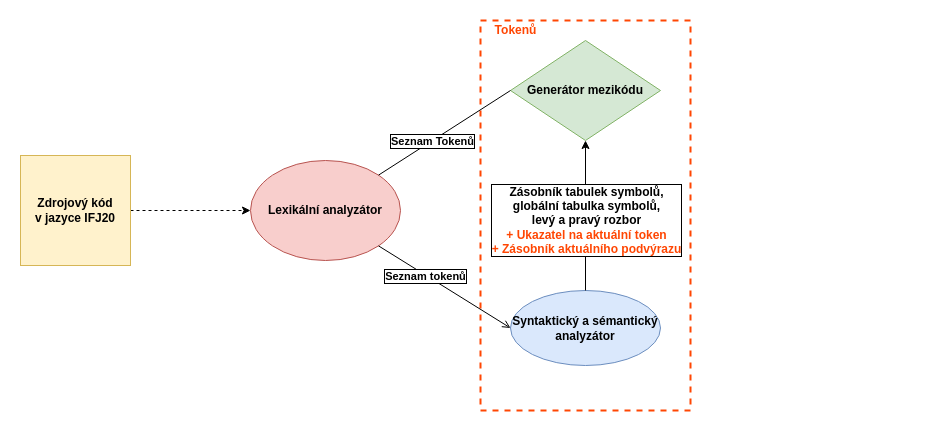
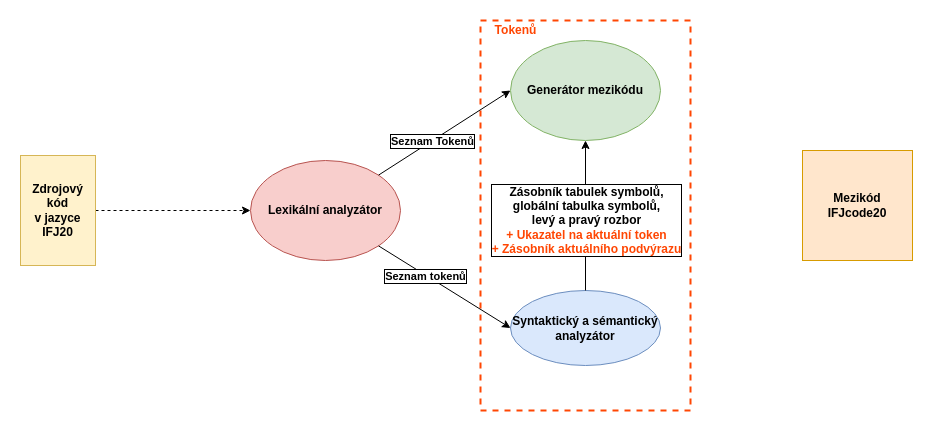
(586, 91) -> (586, 91)
(506, 93) -> (503, 95)
none -> (858, 206)
(76, 211) -> (58, 211)
(505, 325) -> (503, 324)
